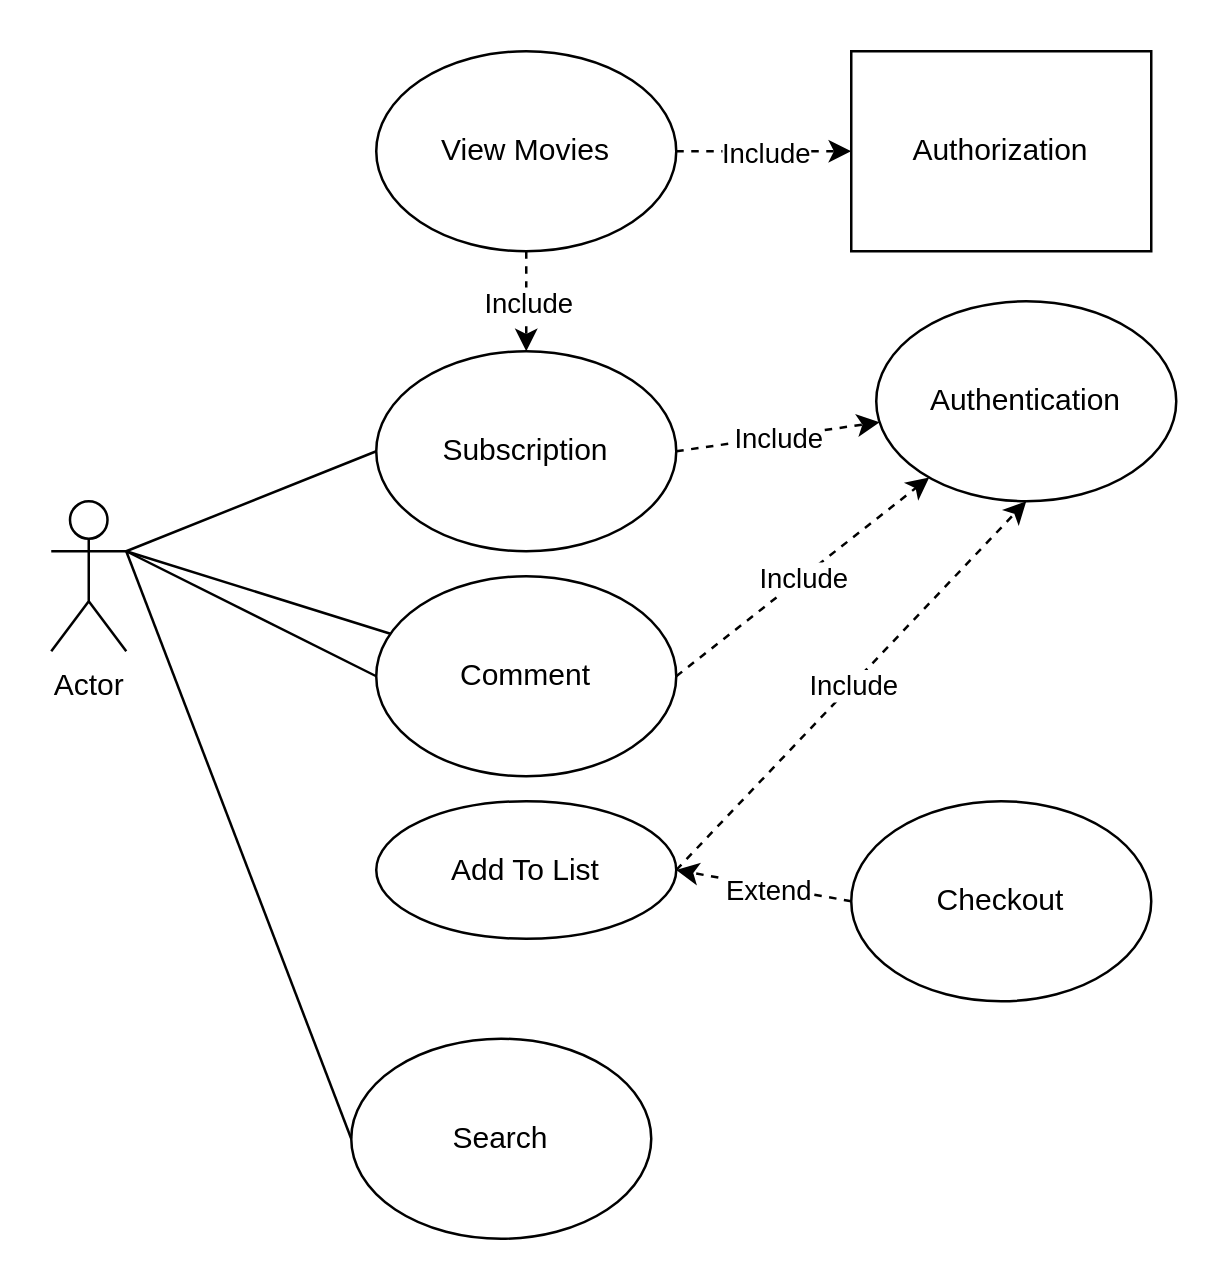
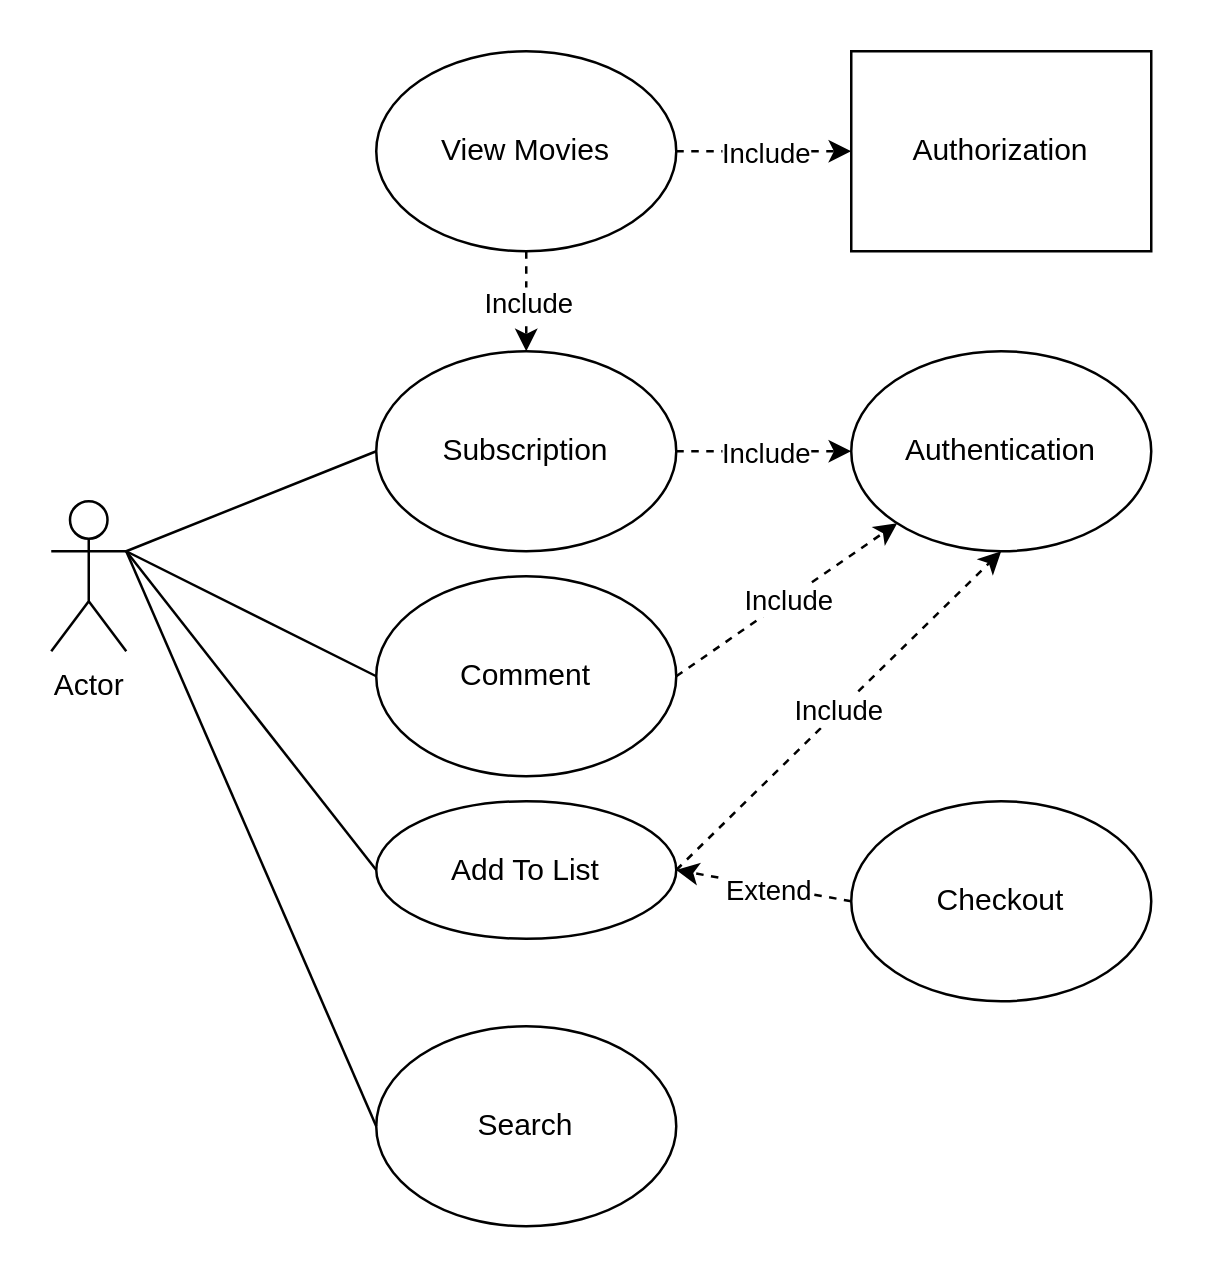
(1026, 401) -> (1001, 451)
(270, 596) -> (257, 718)
(501, 1139) -> (526, 1126)
